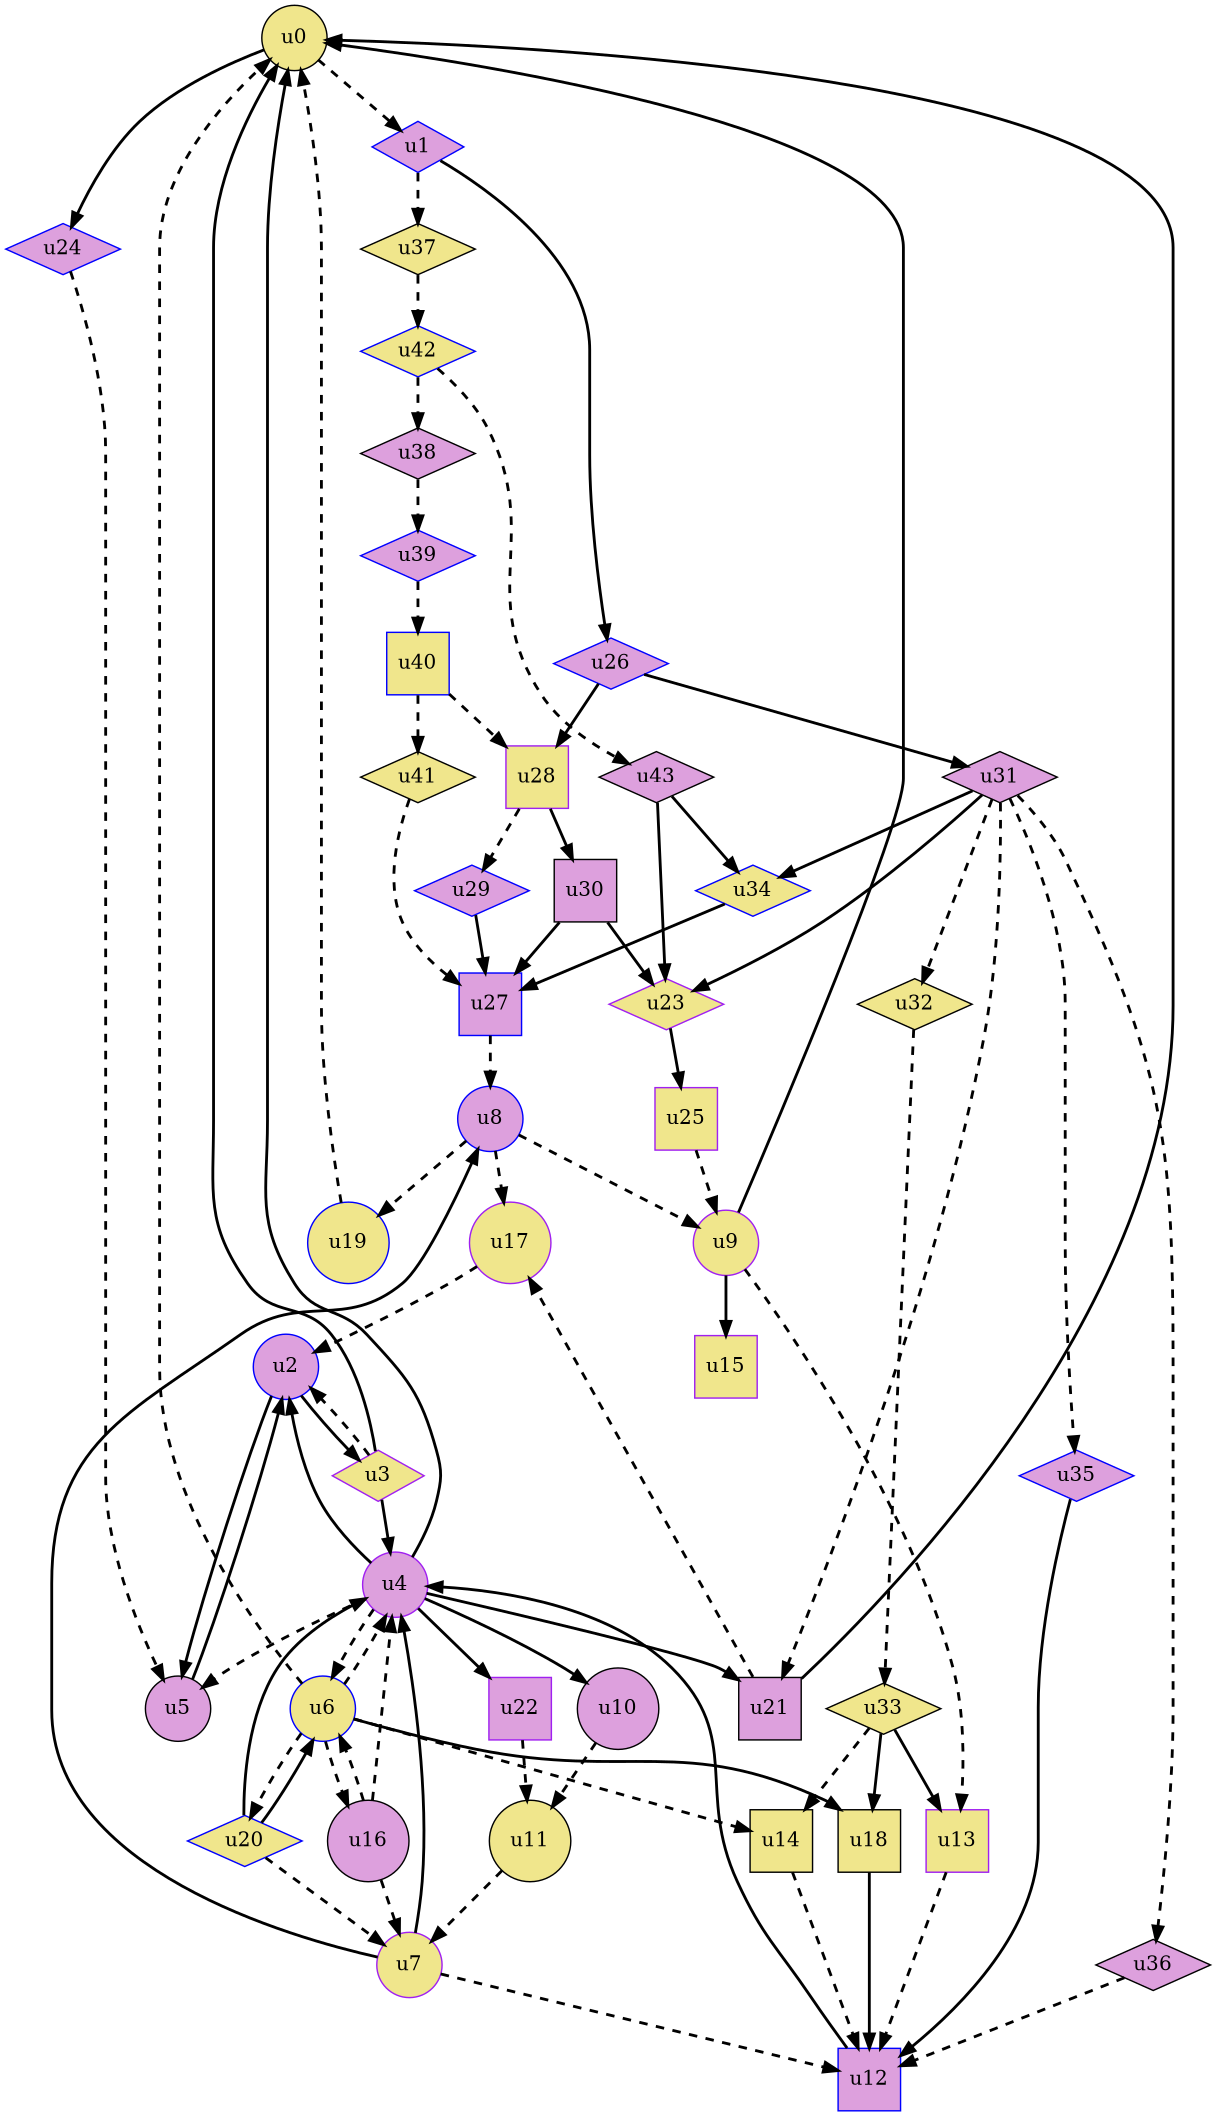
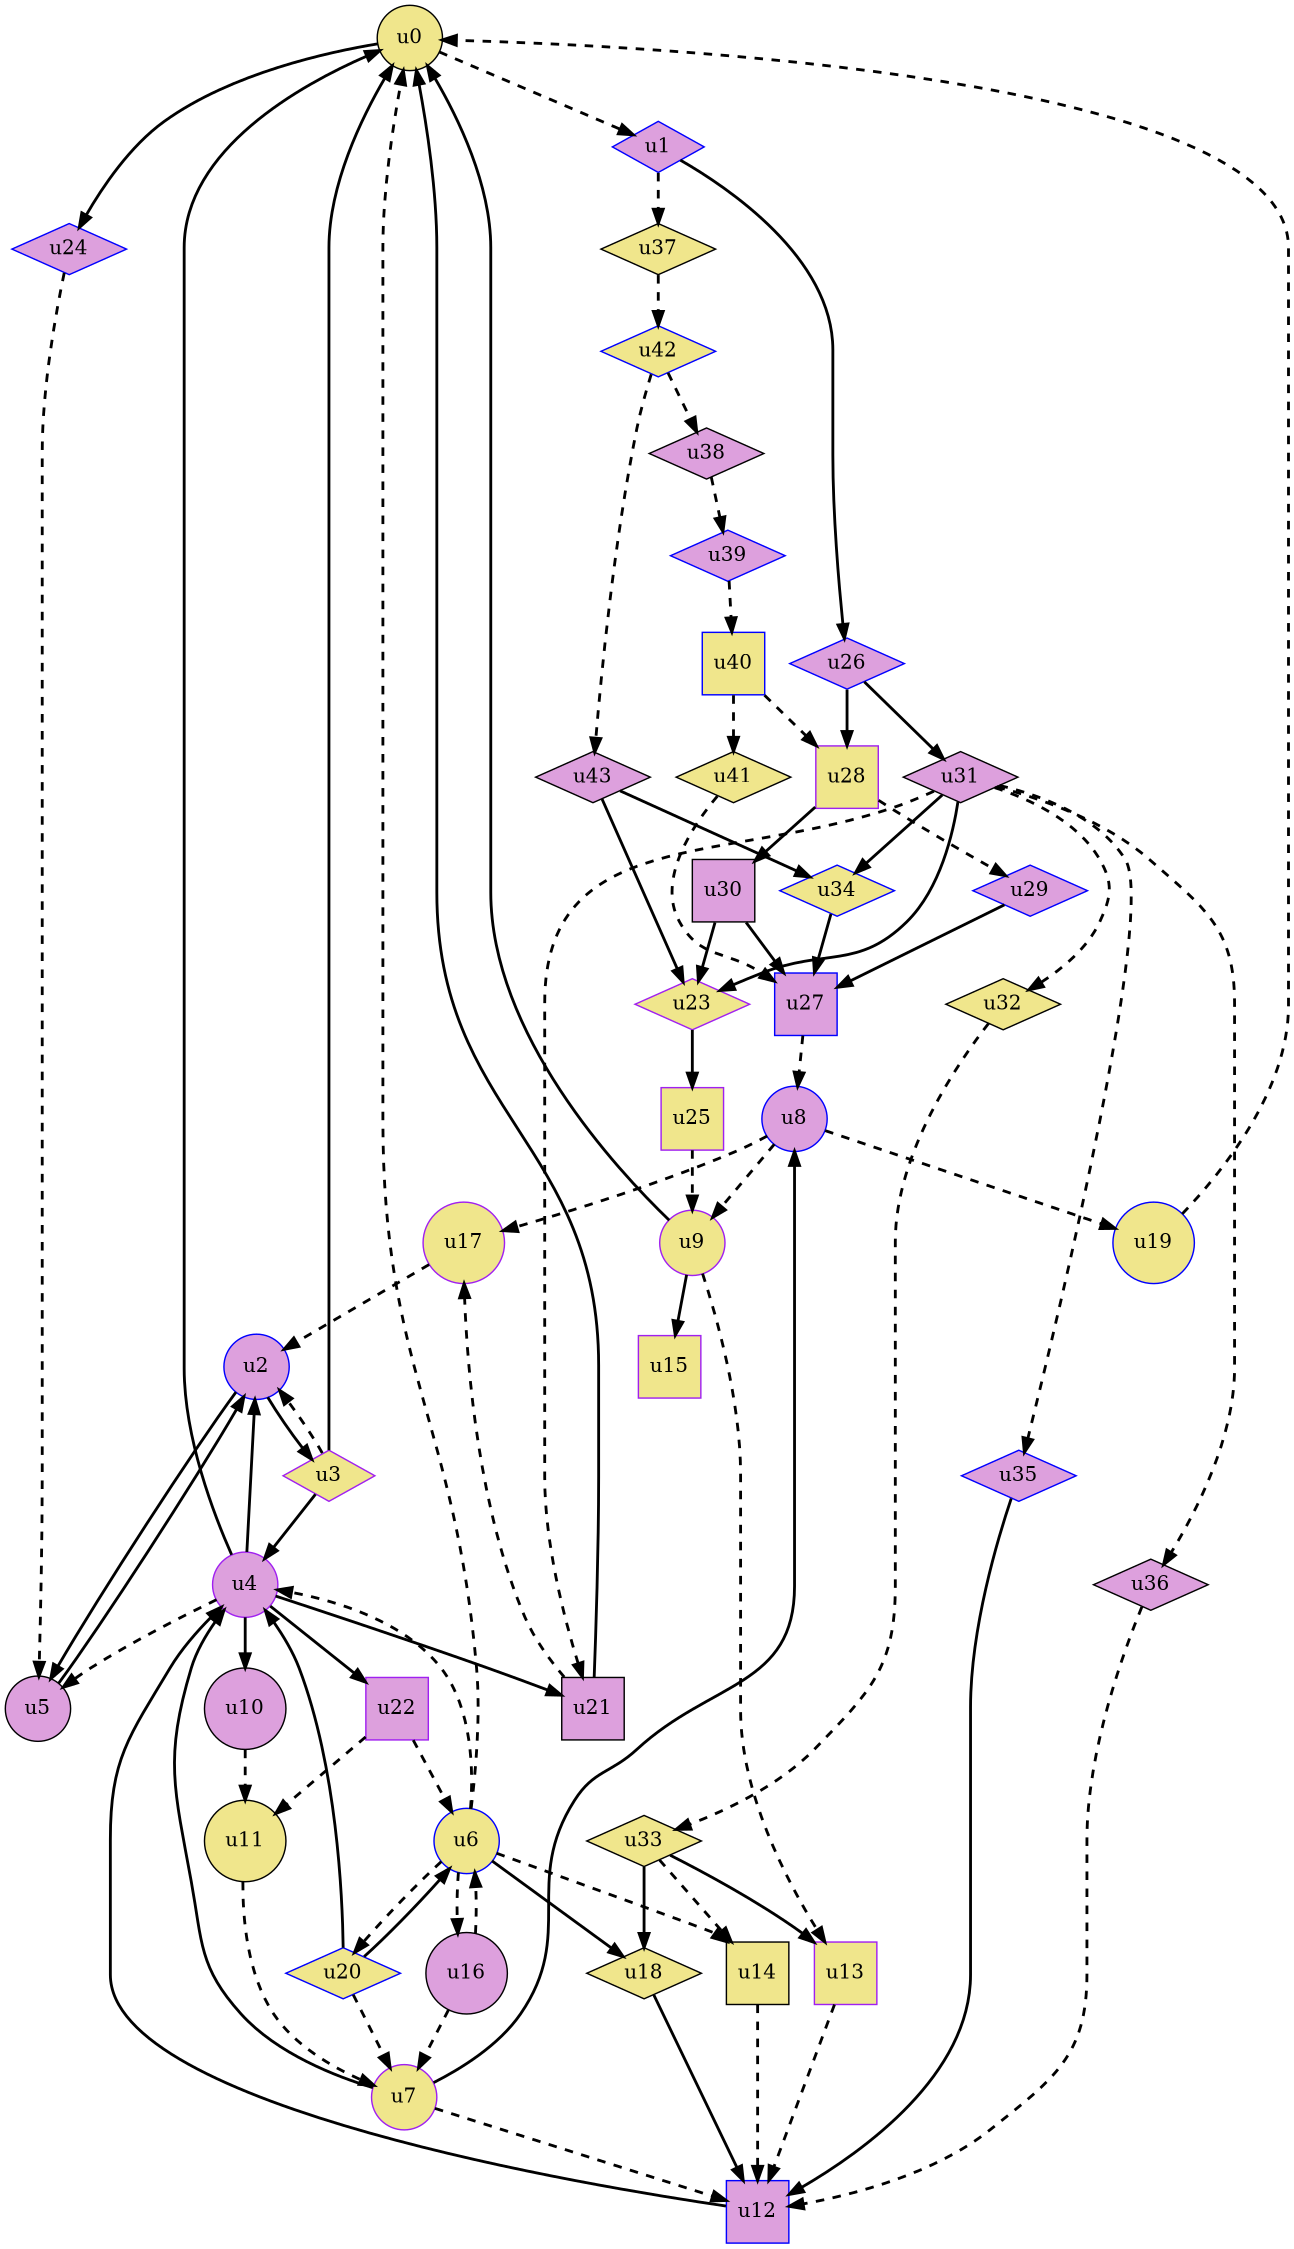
(356, 1637) -> (429, 1770)
(381, 1716) -> none
(869, 1841) -> (644, 1973)
